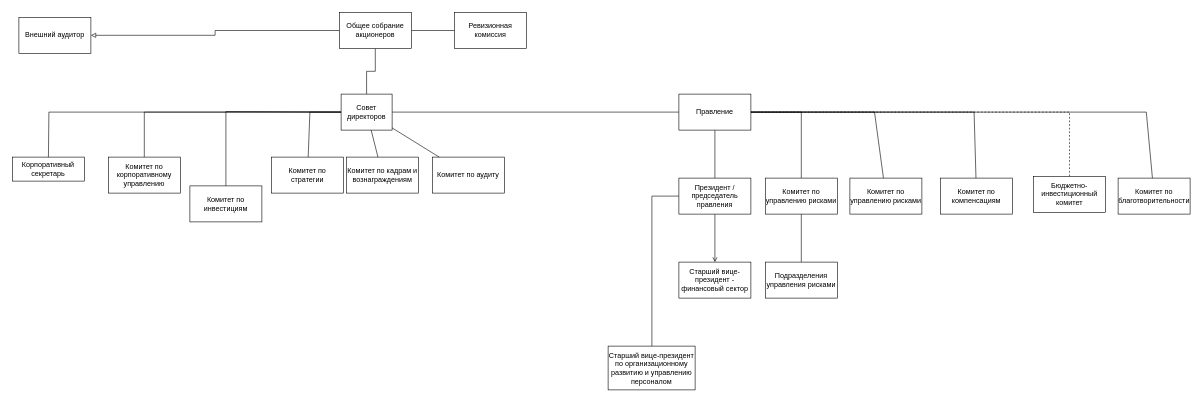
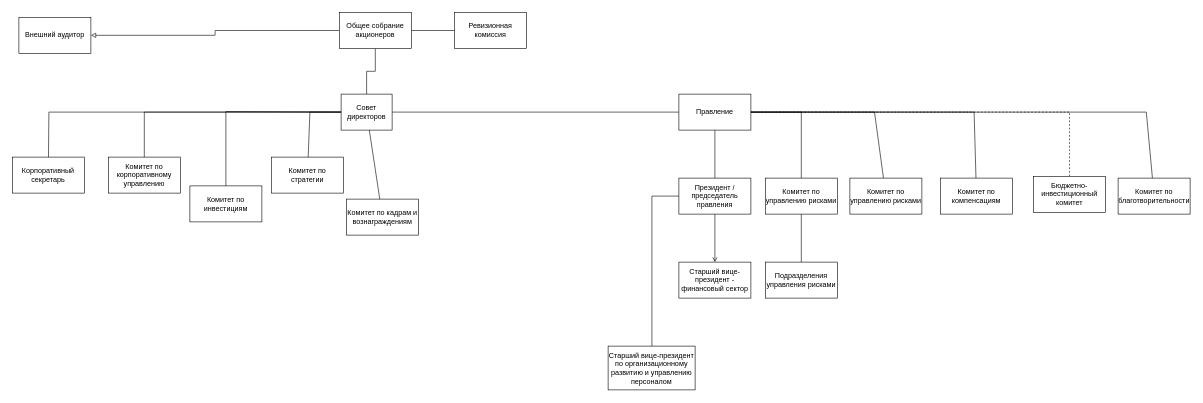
(416, 143) -> none
(48, 169) -> (48, 175)
(383, 175) -> (383, 217)
(468, 175) -> none
